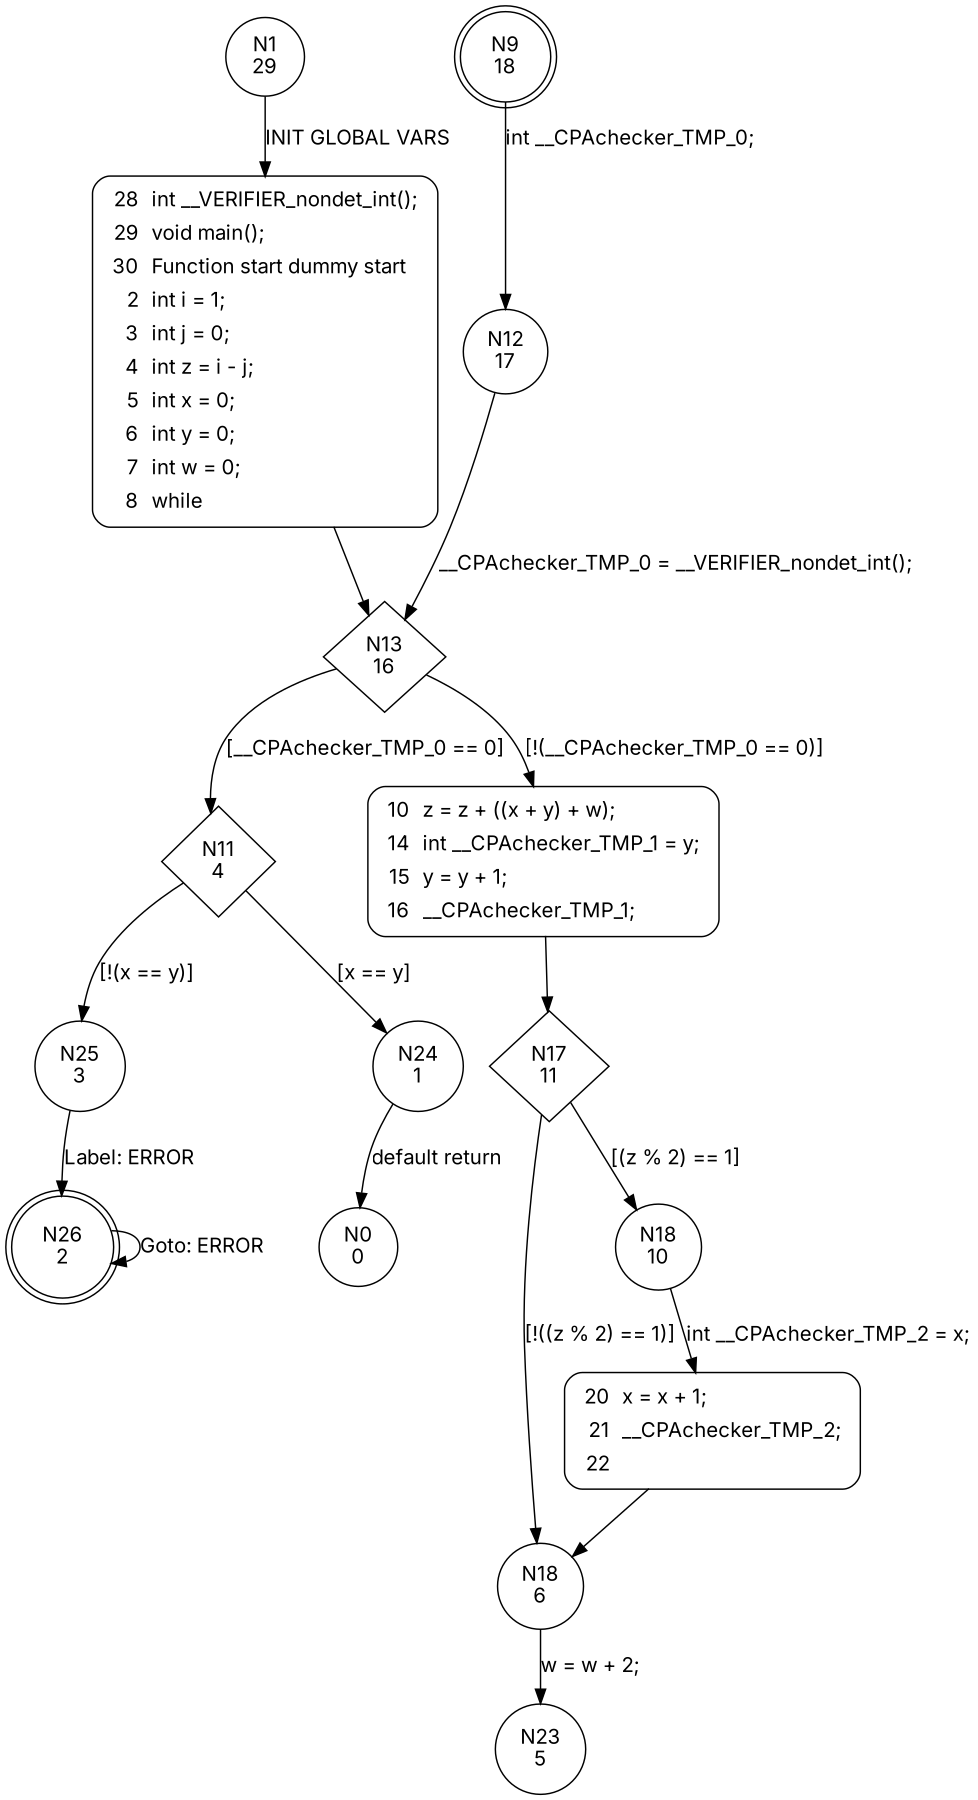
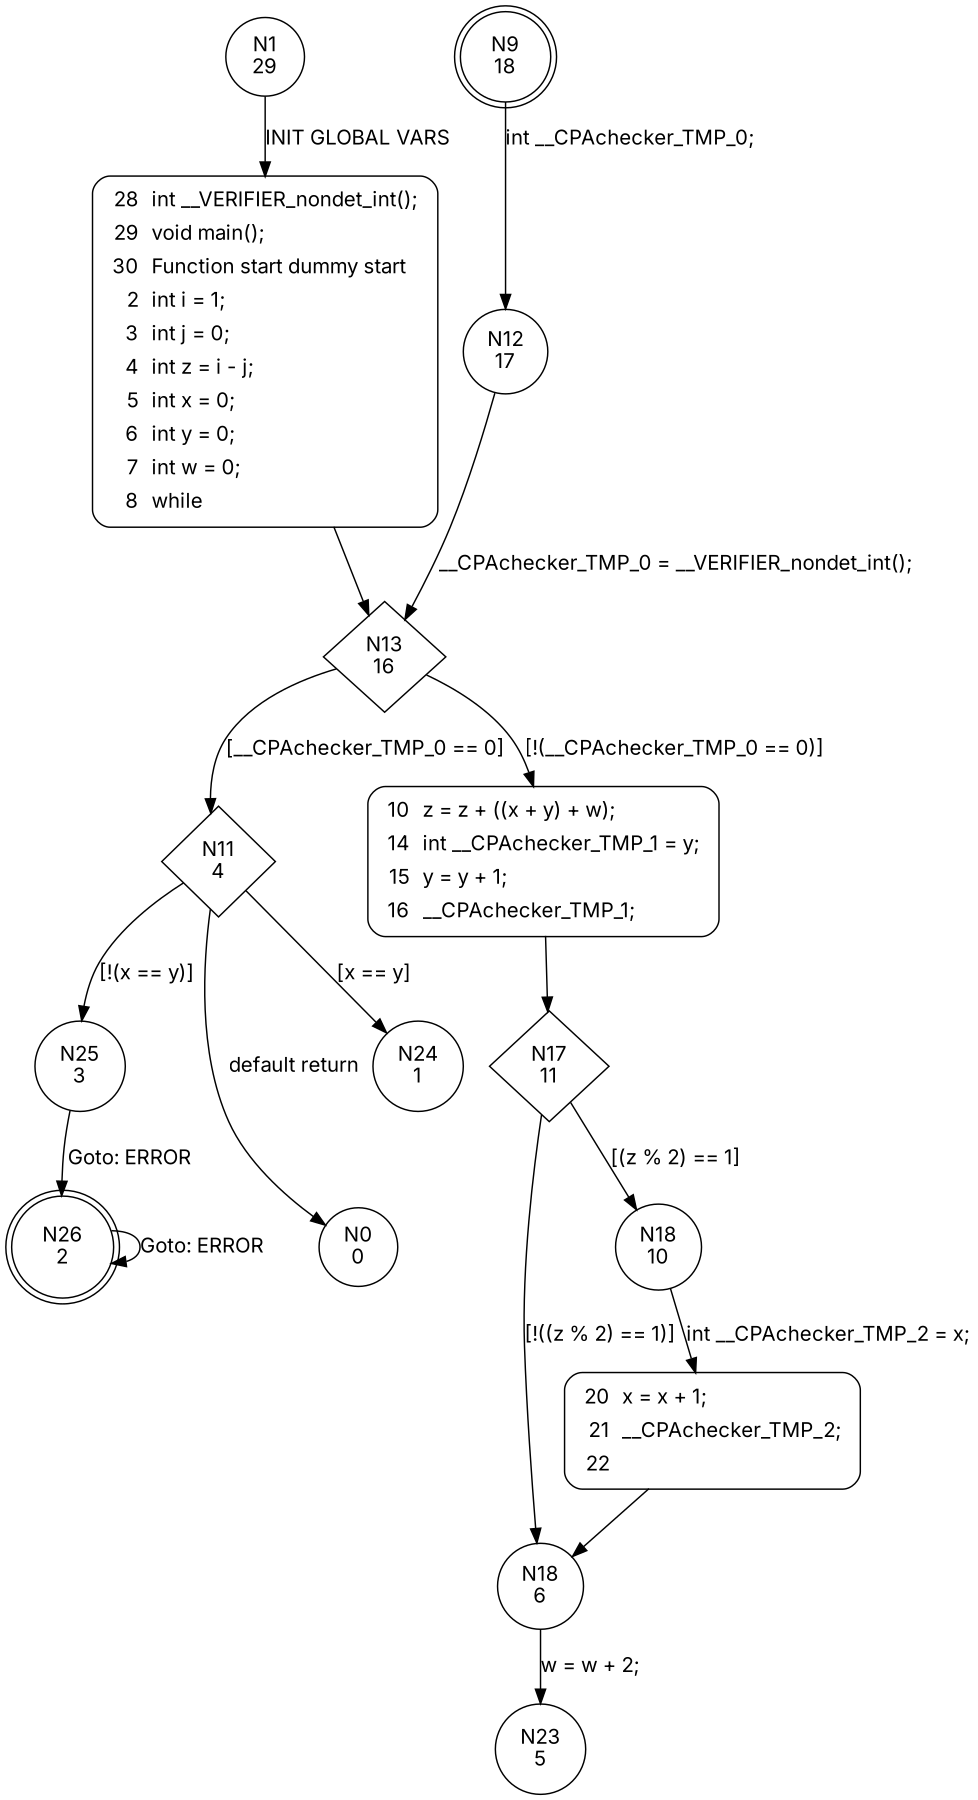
(372, 1147) -> (215, 1080)
(130, 1159) -> (130, 1159)
